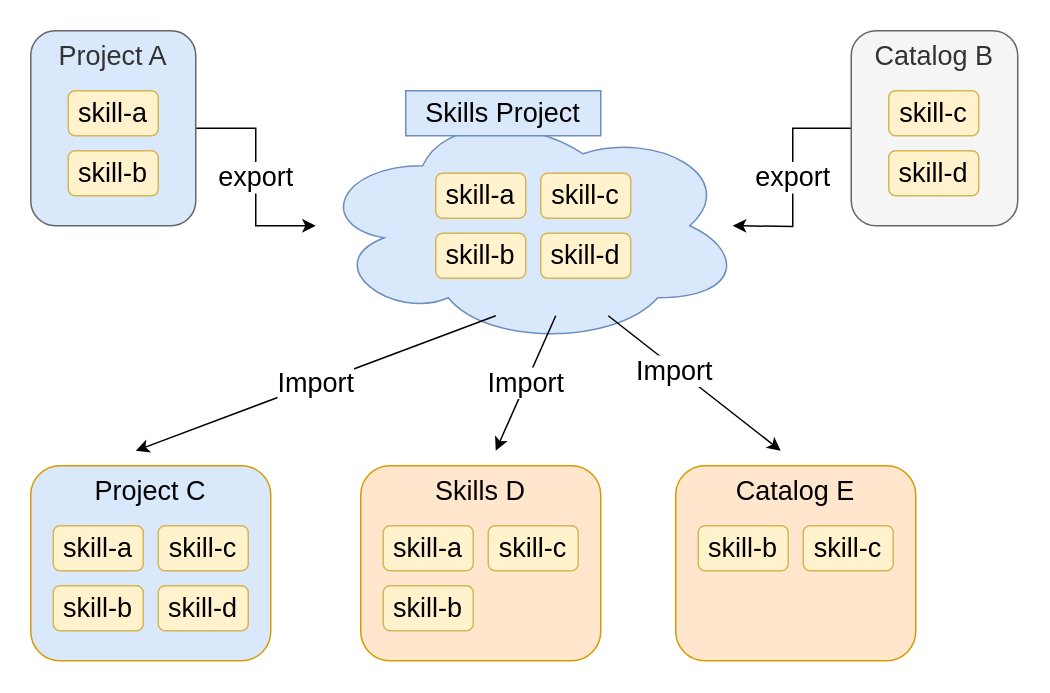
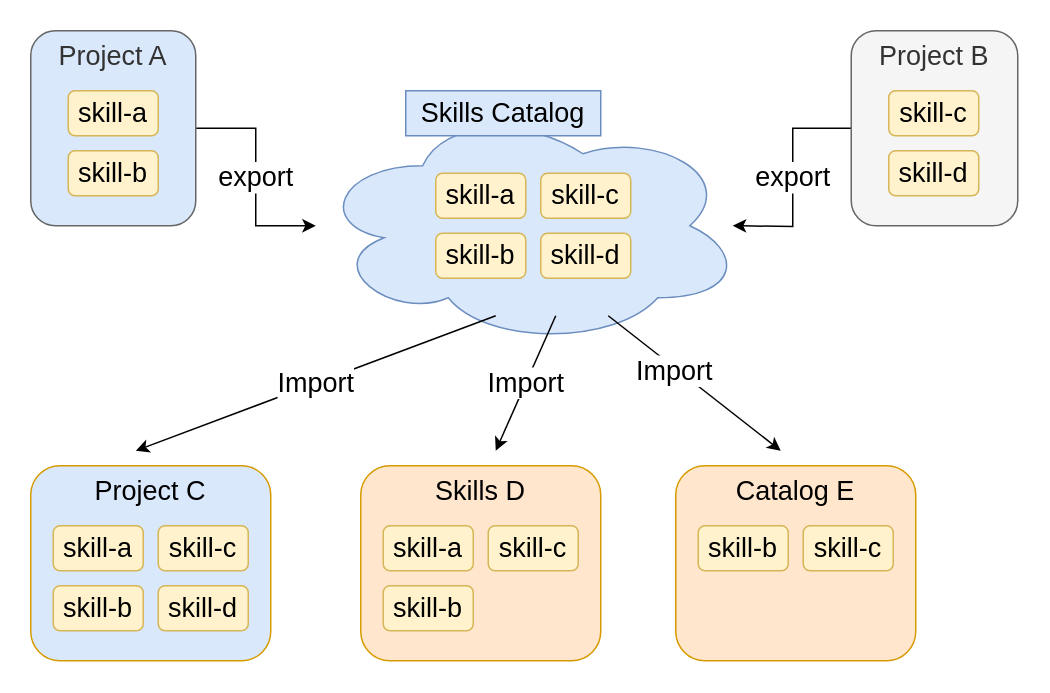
(935, 57) -> (935, 57)
(503, 113) -> (503, 113)
